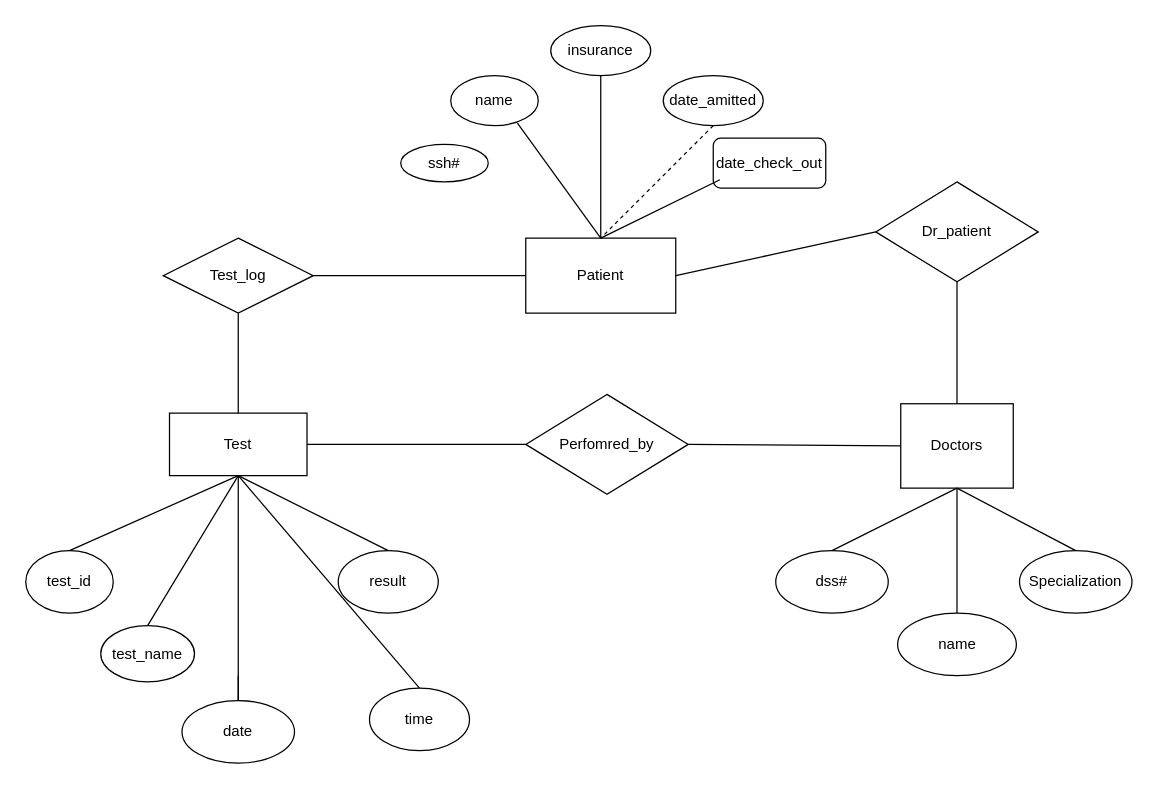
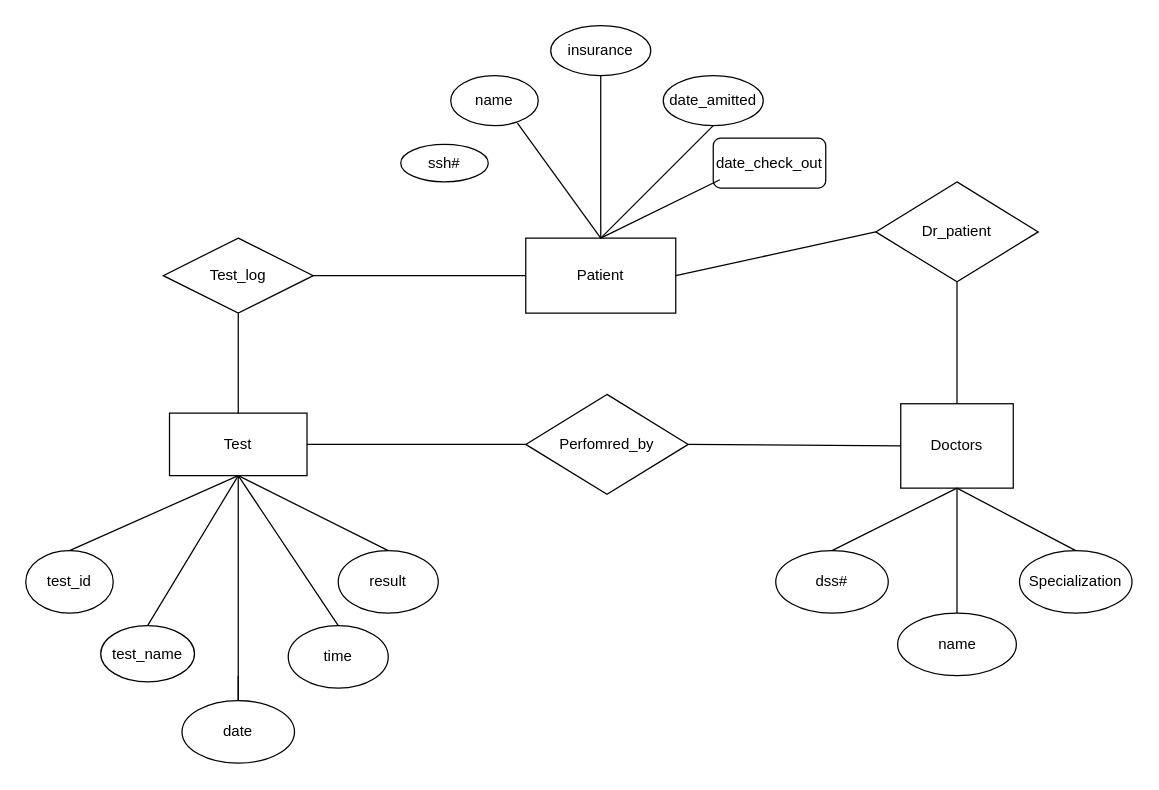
(659, 179) -> (659, 179)
(419, 719) -> (338, 657)
